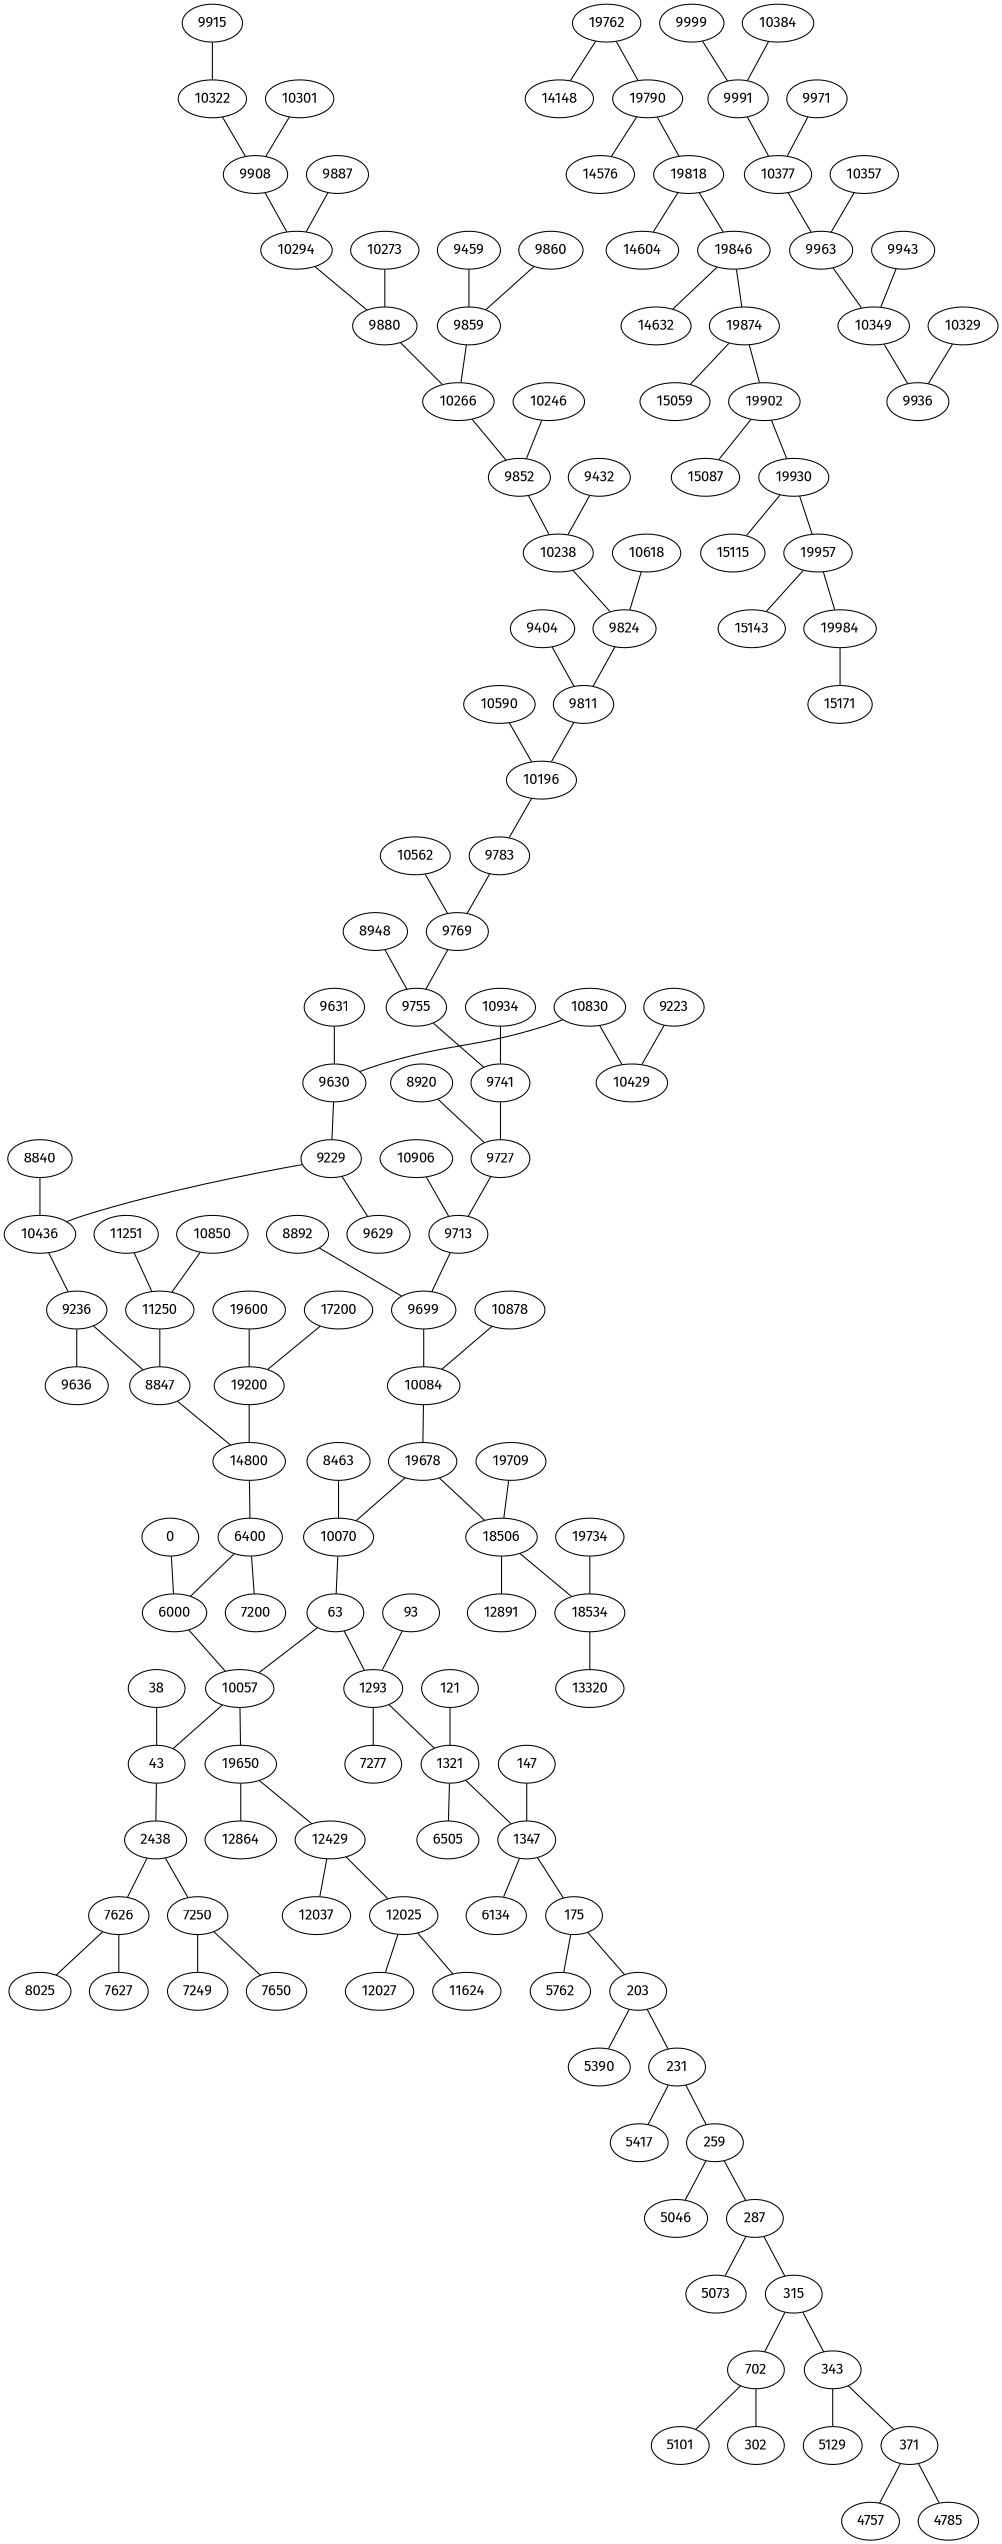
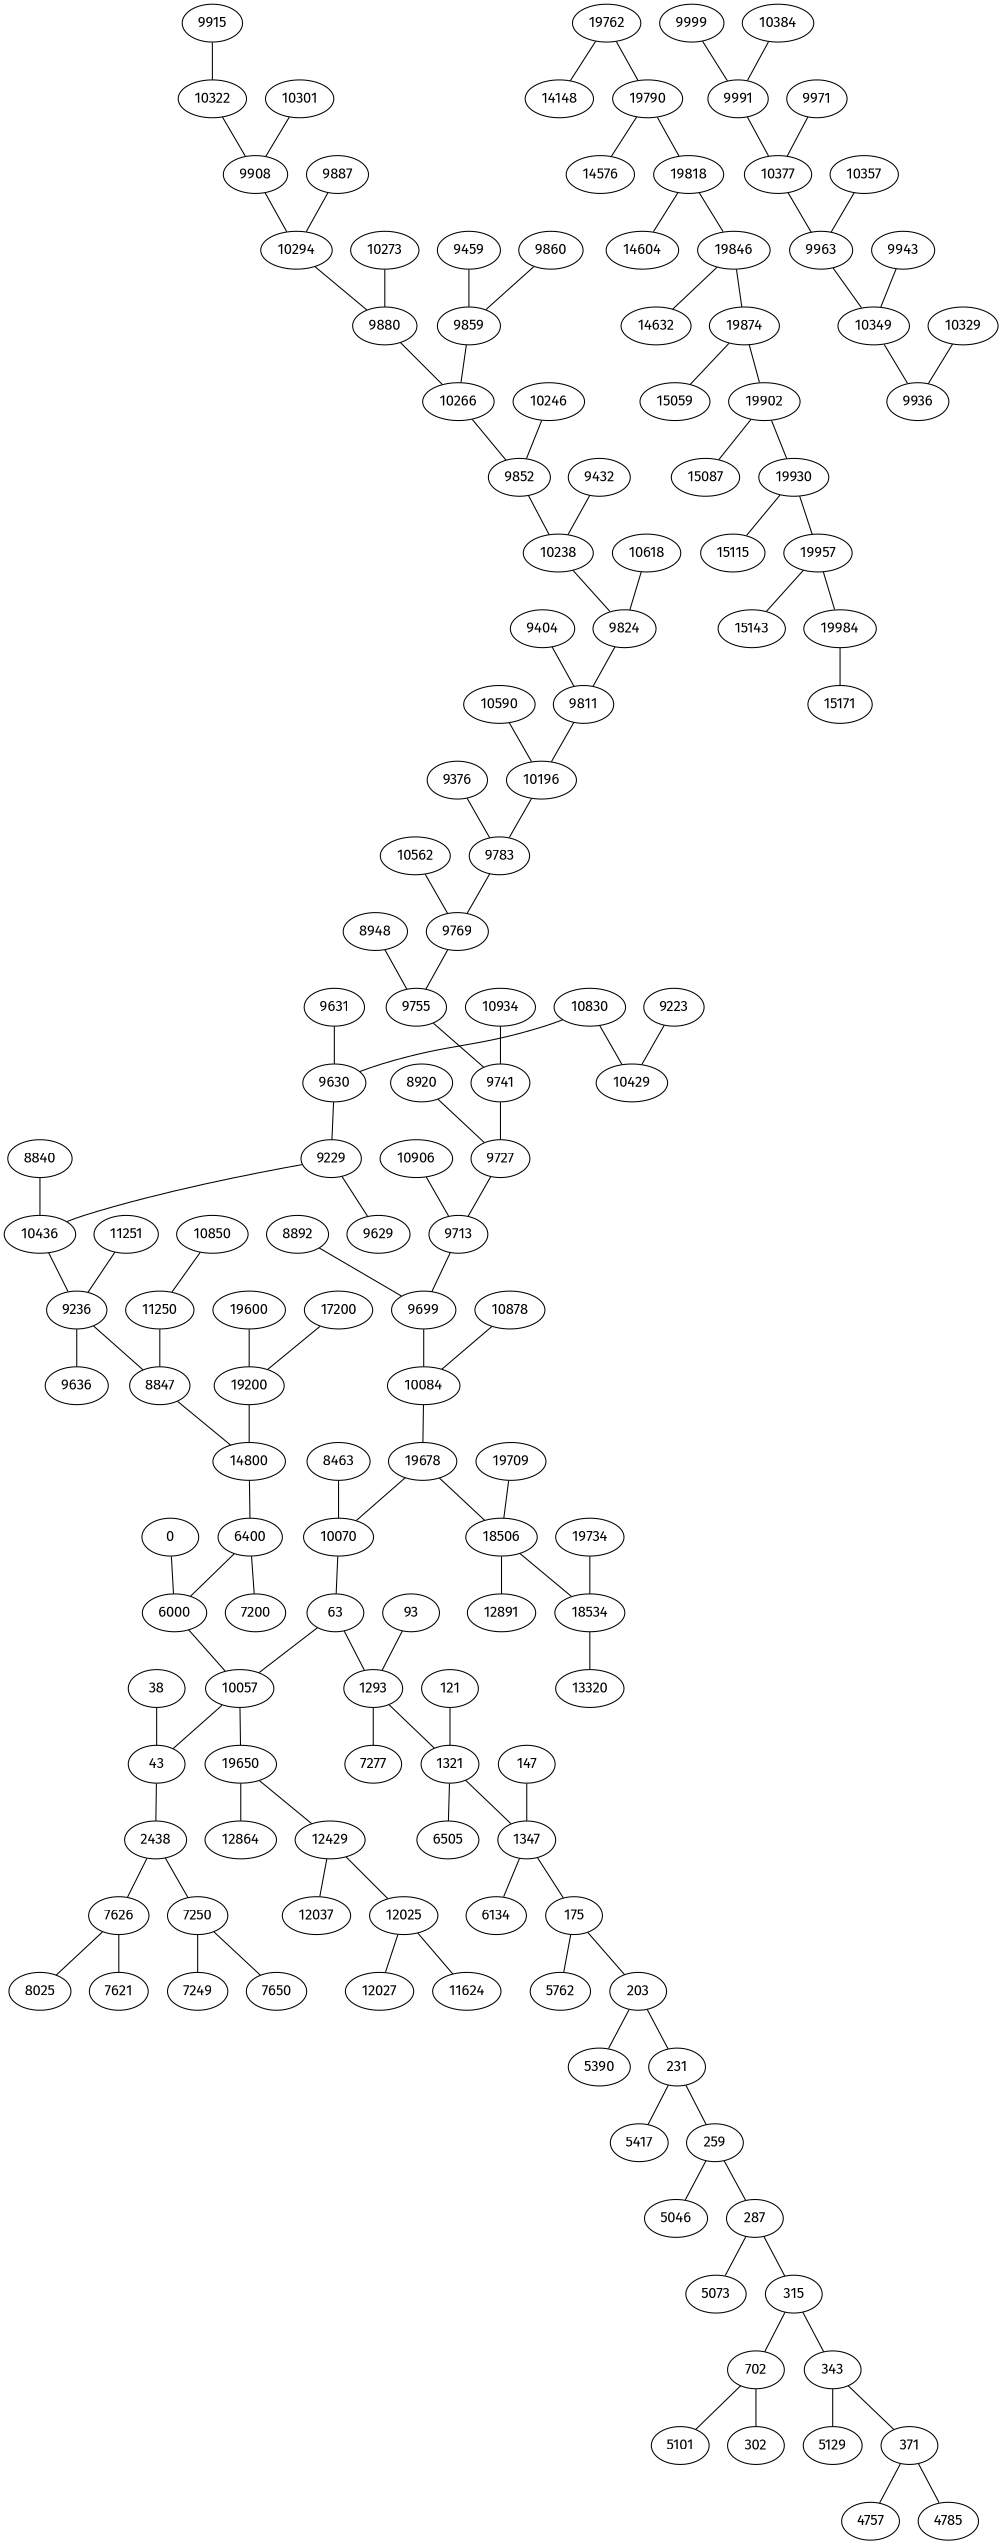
none -> (457, 780)
(143, 1272) -> (101, 1272)
(119, 1991) -> (119, 1991)
